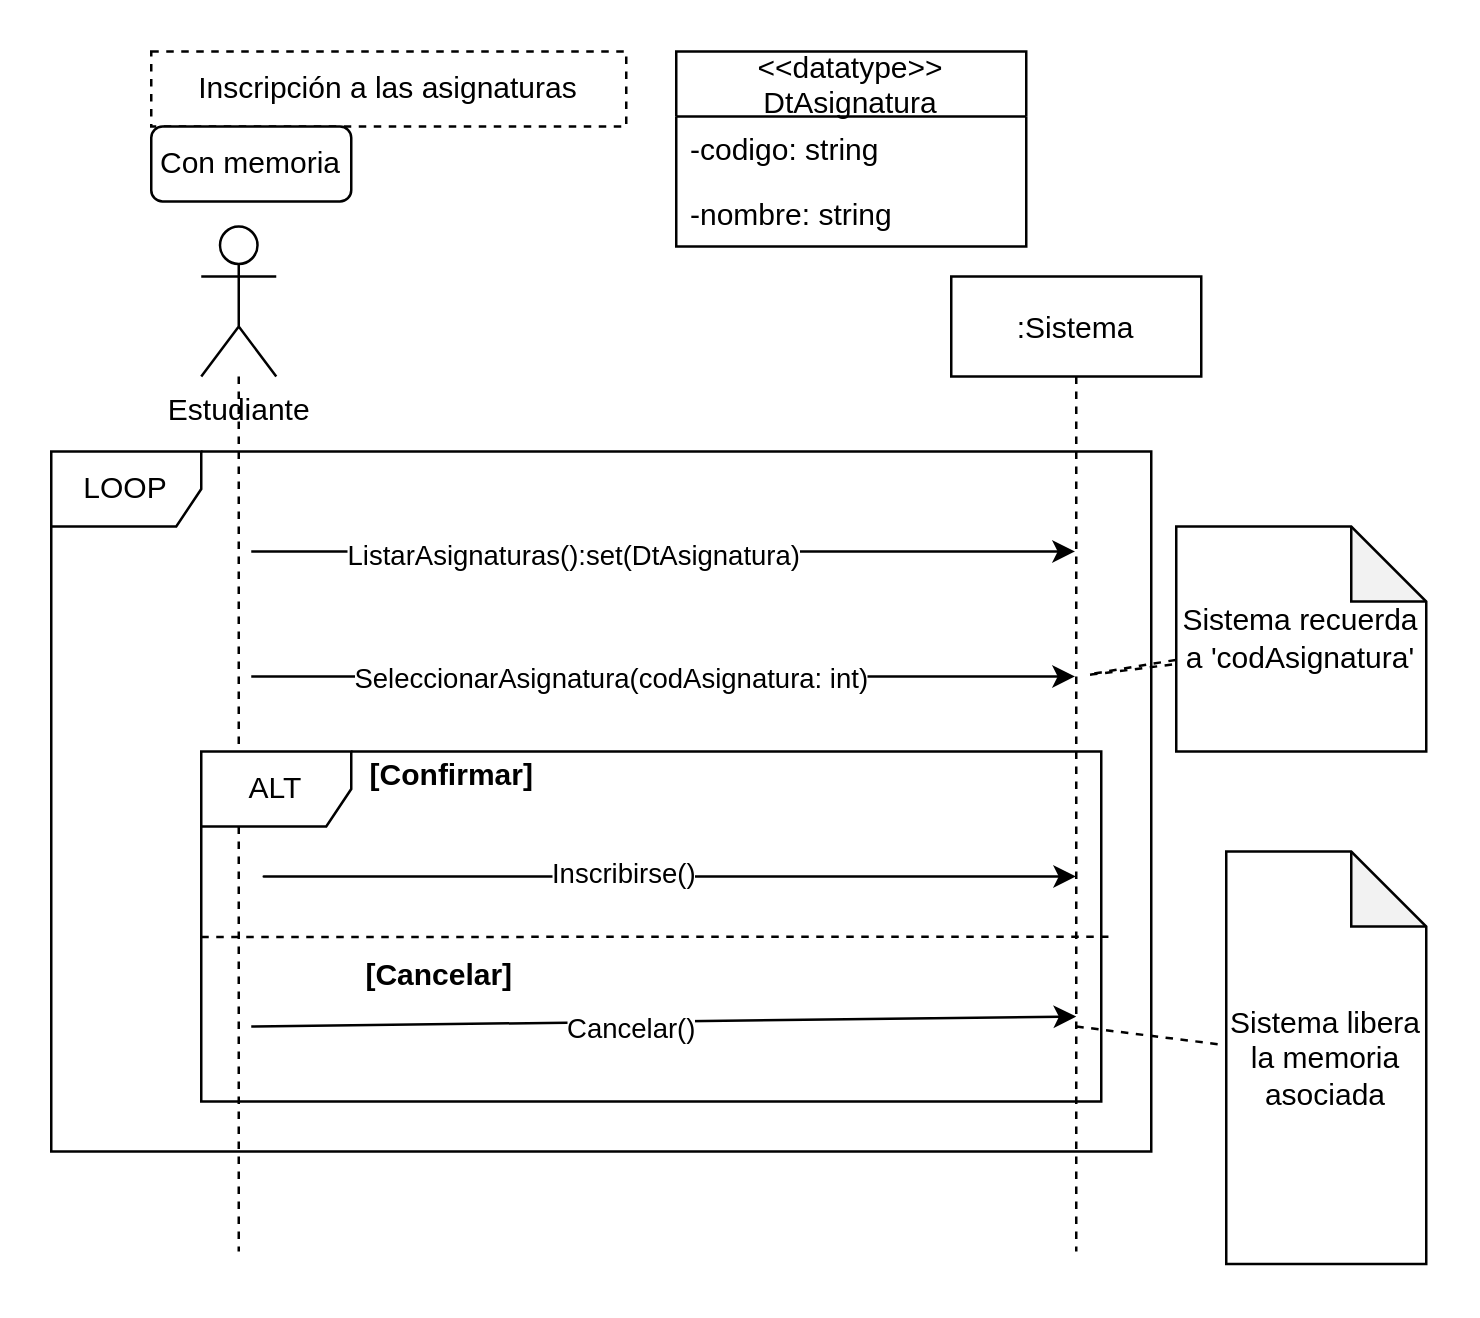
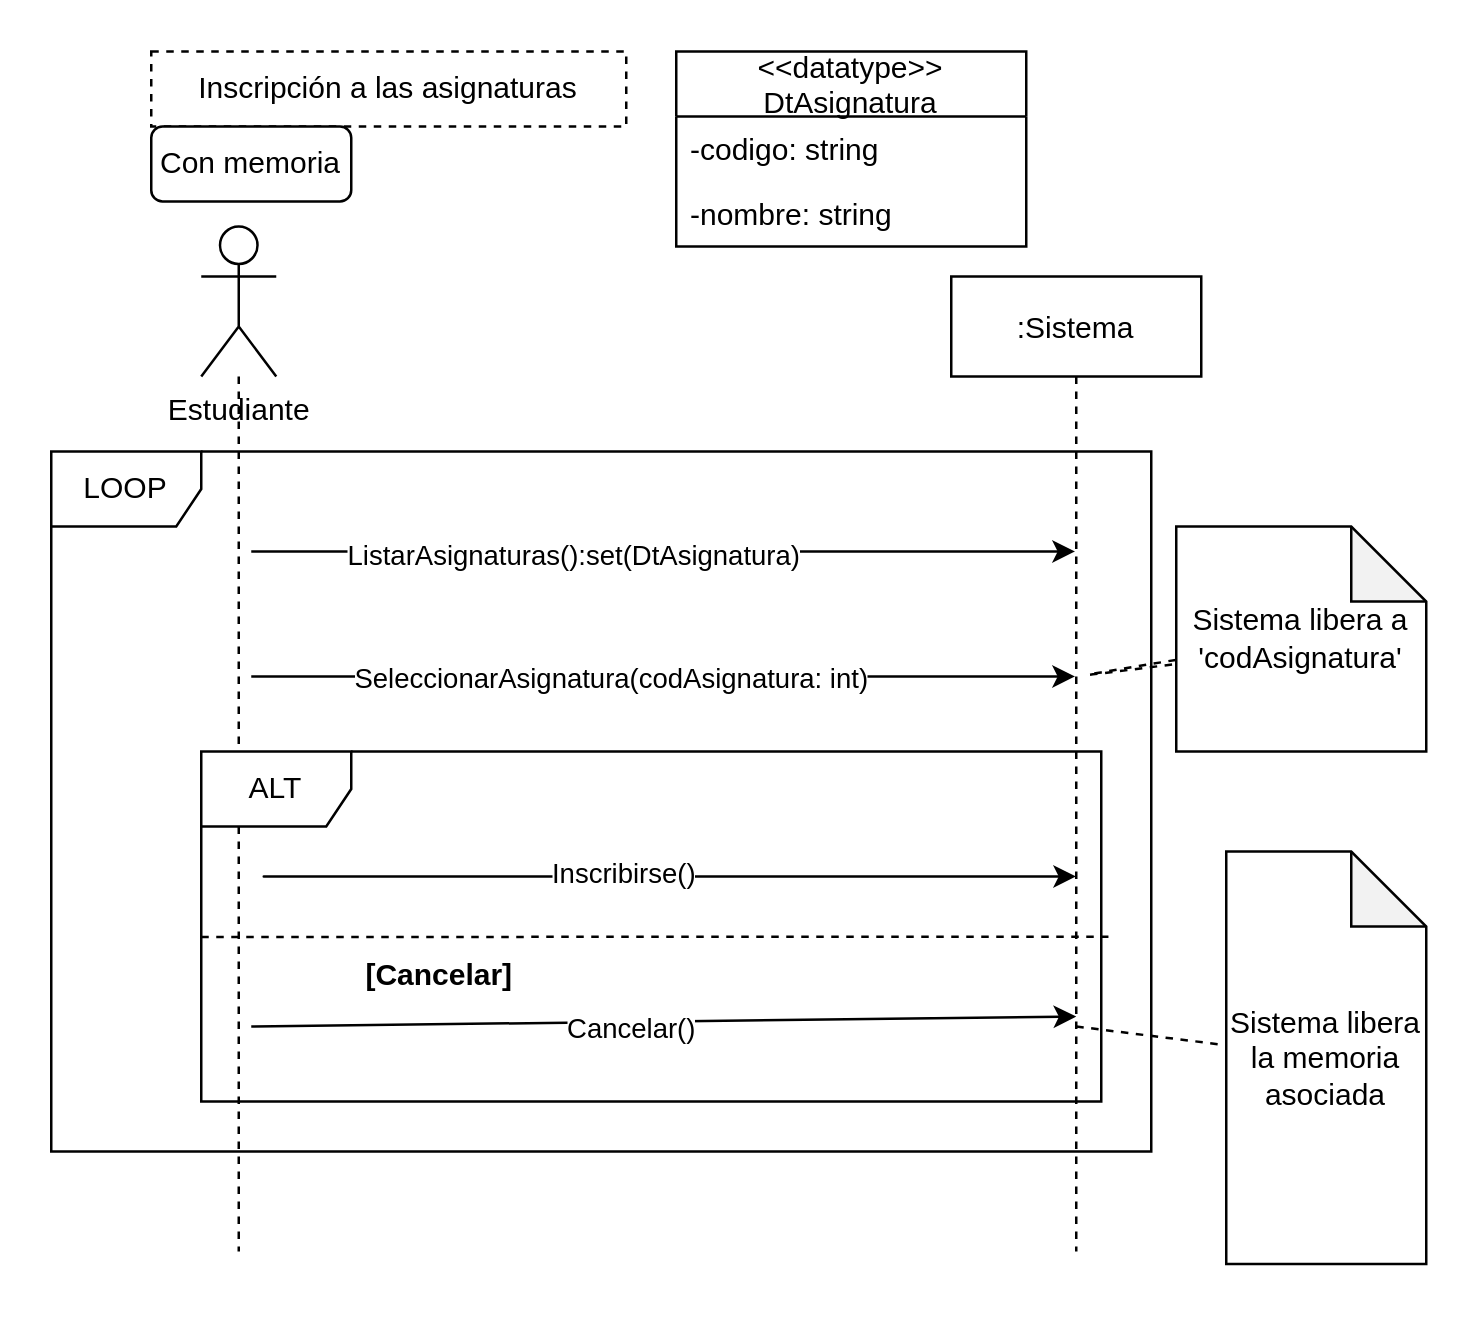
(1301, 639) -> (1301, 639)
(451, 776) -> none
